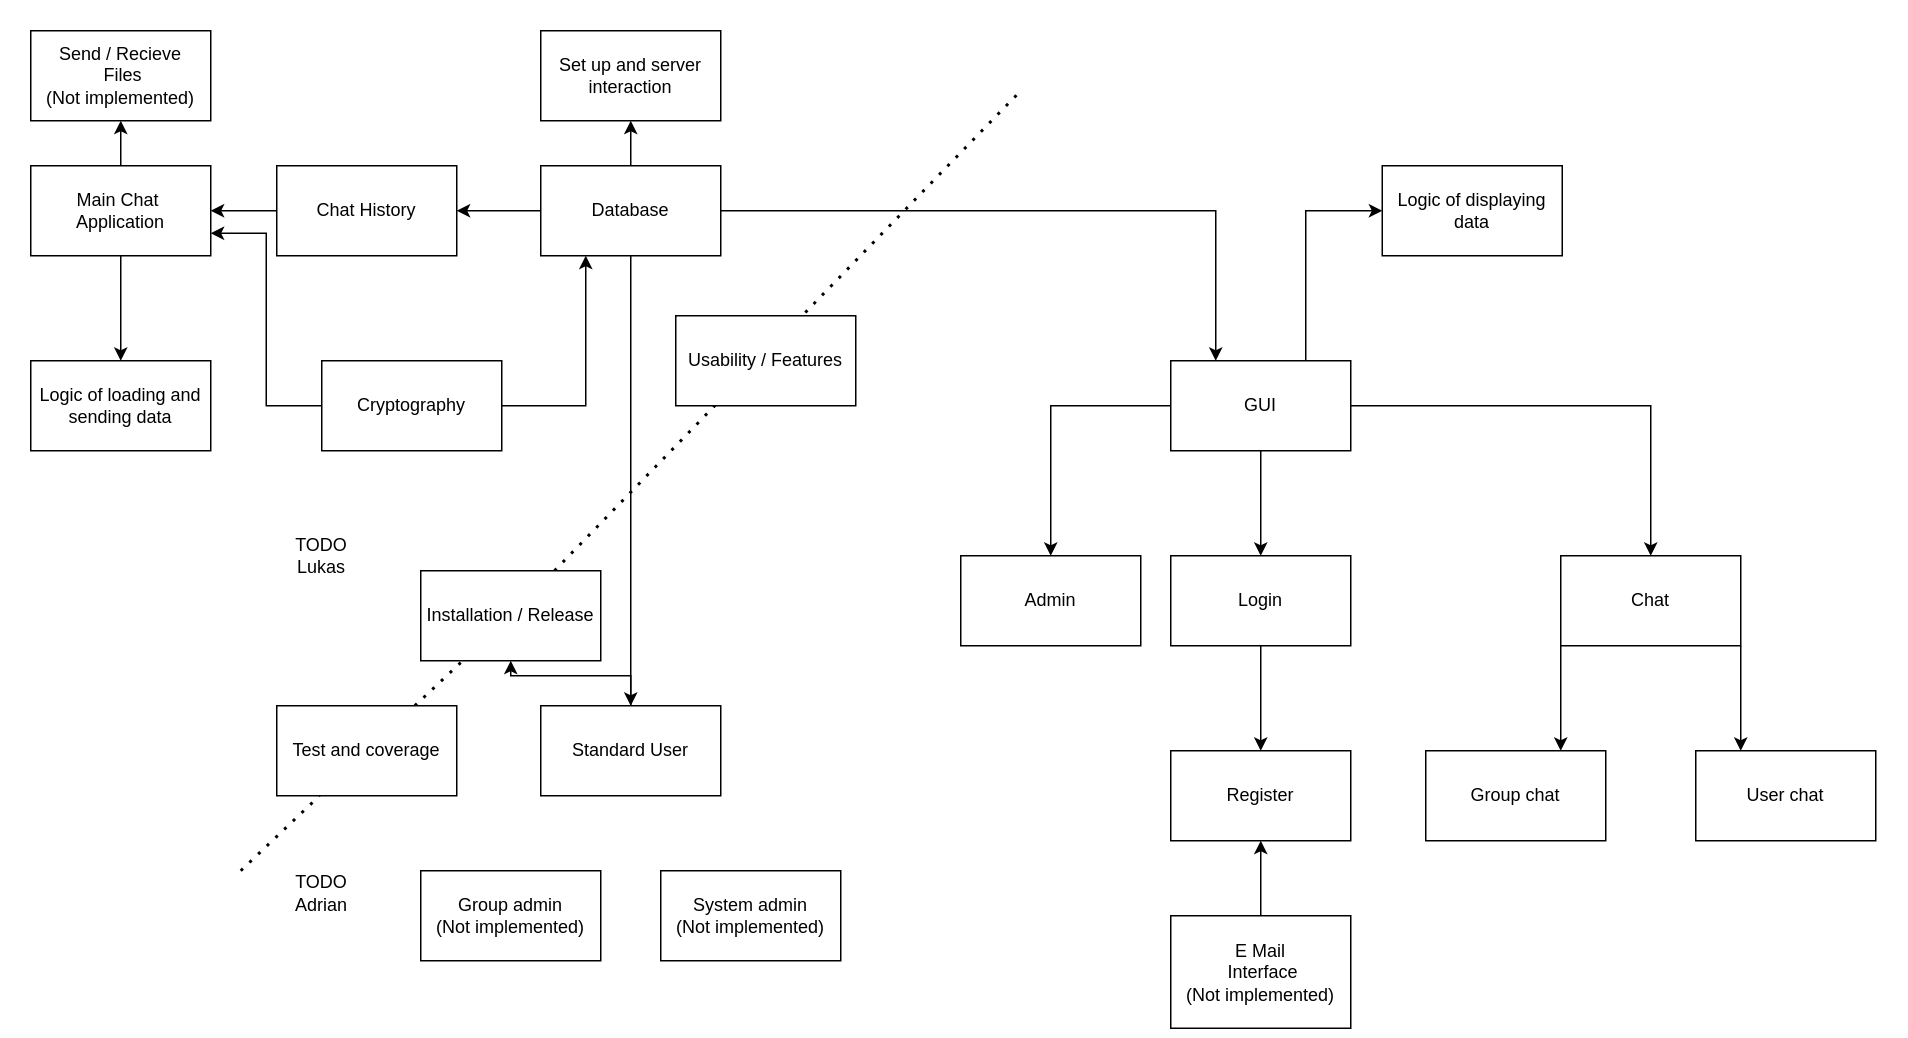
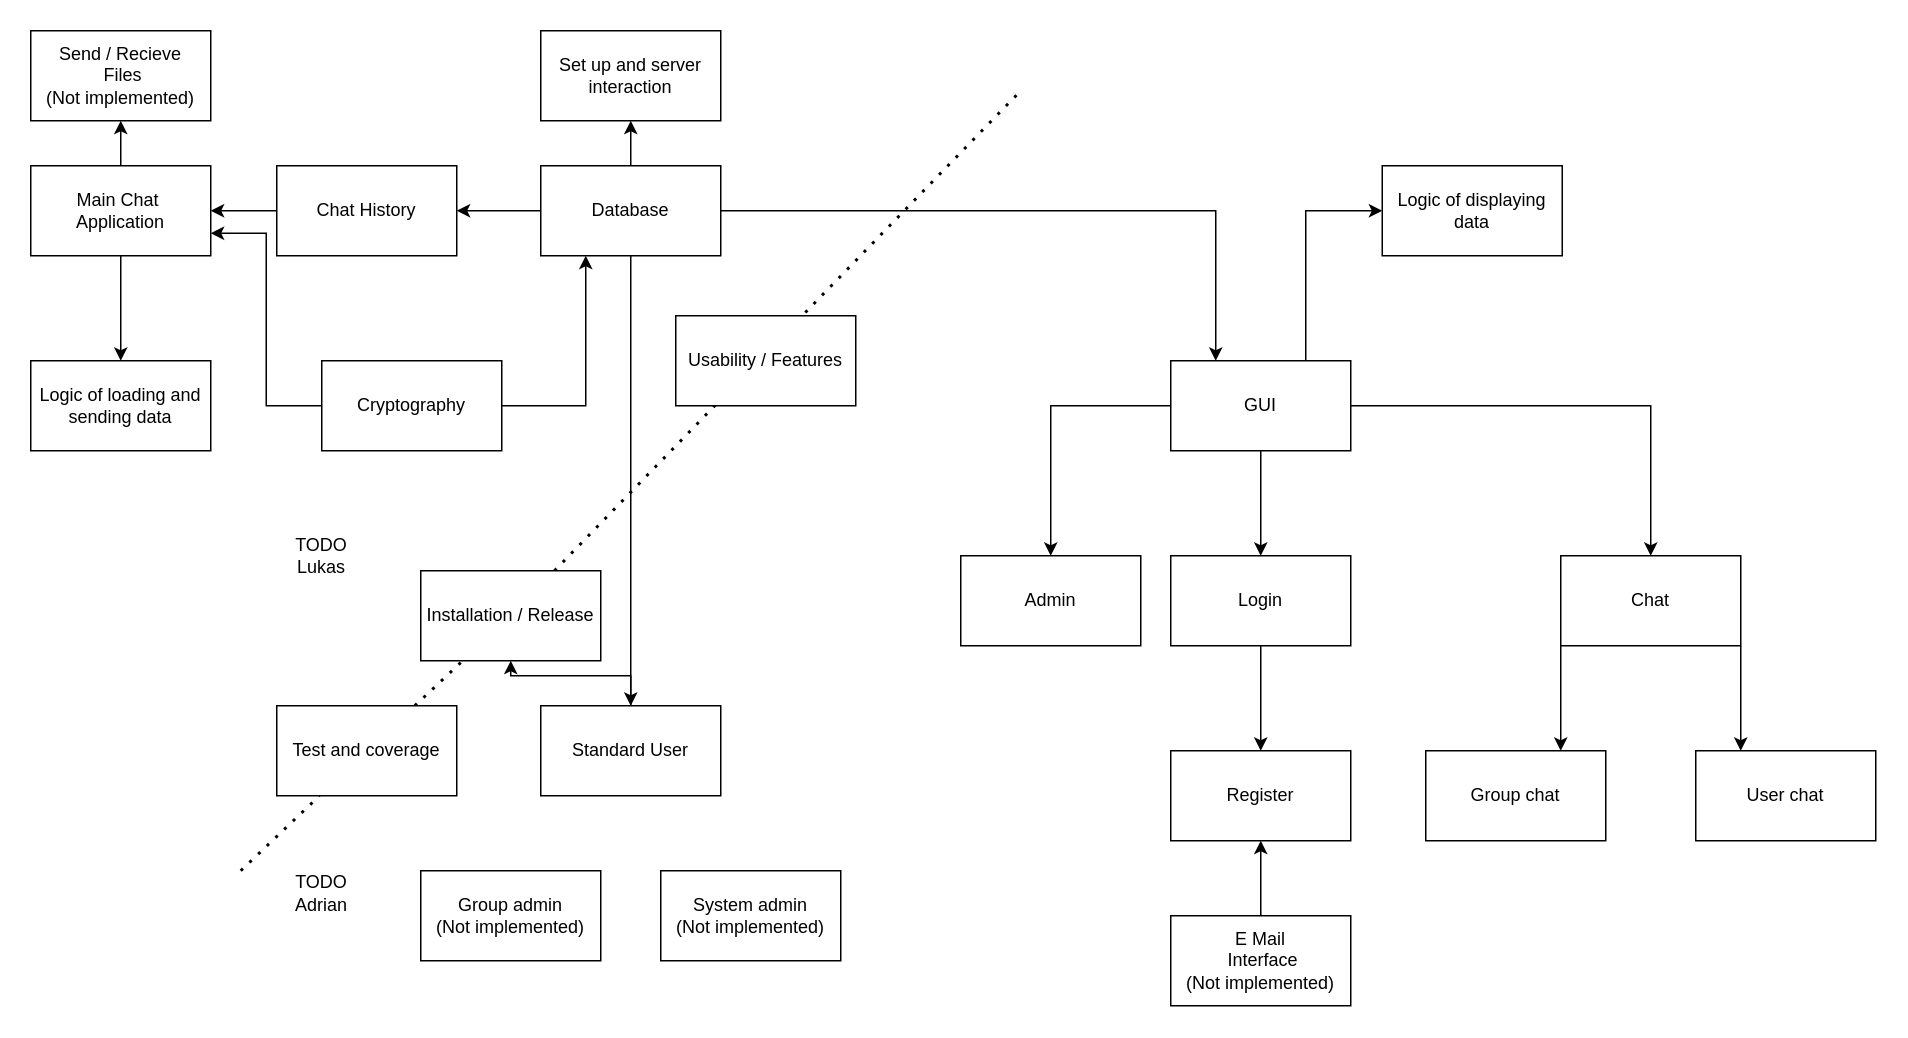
(1261, 972) -> (1261, 961)
